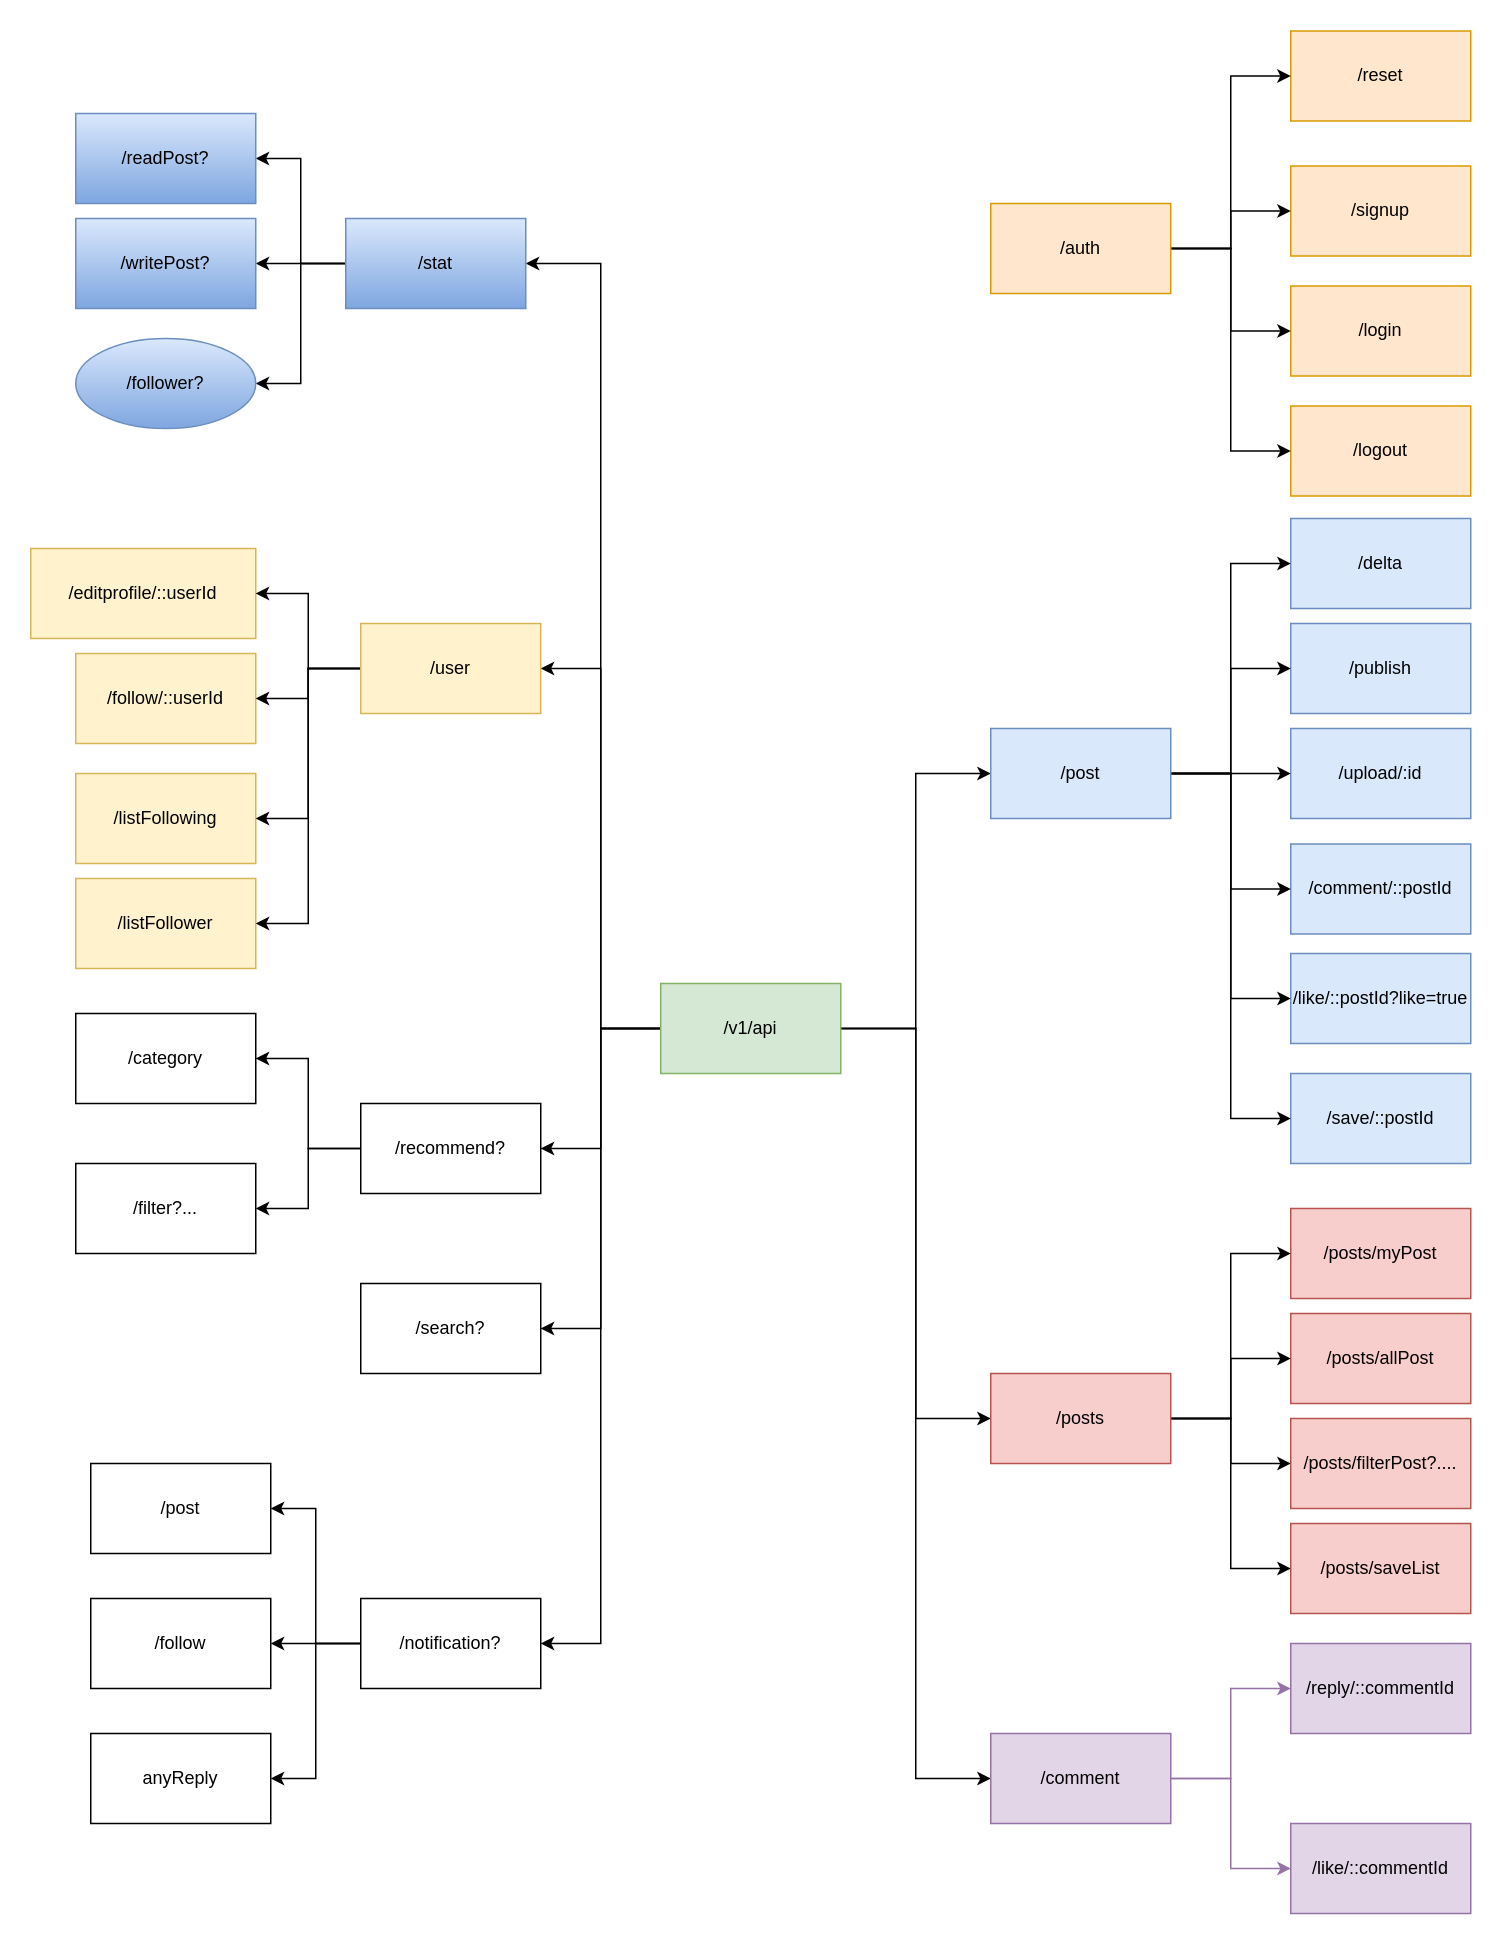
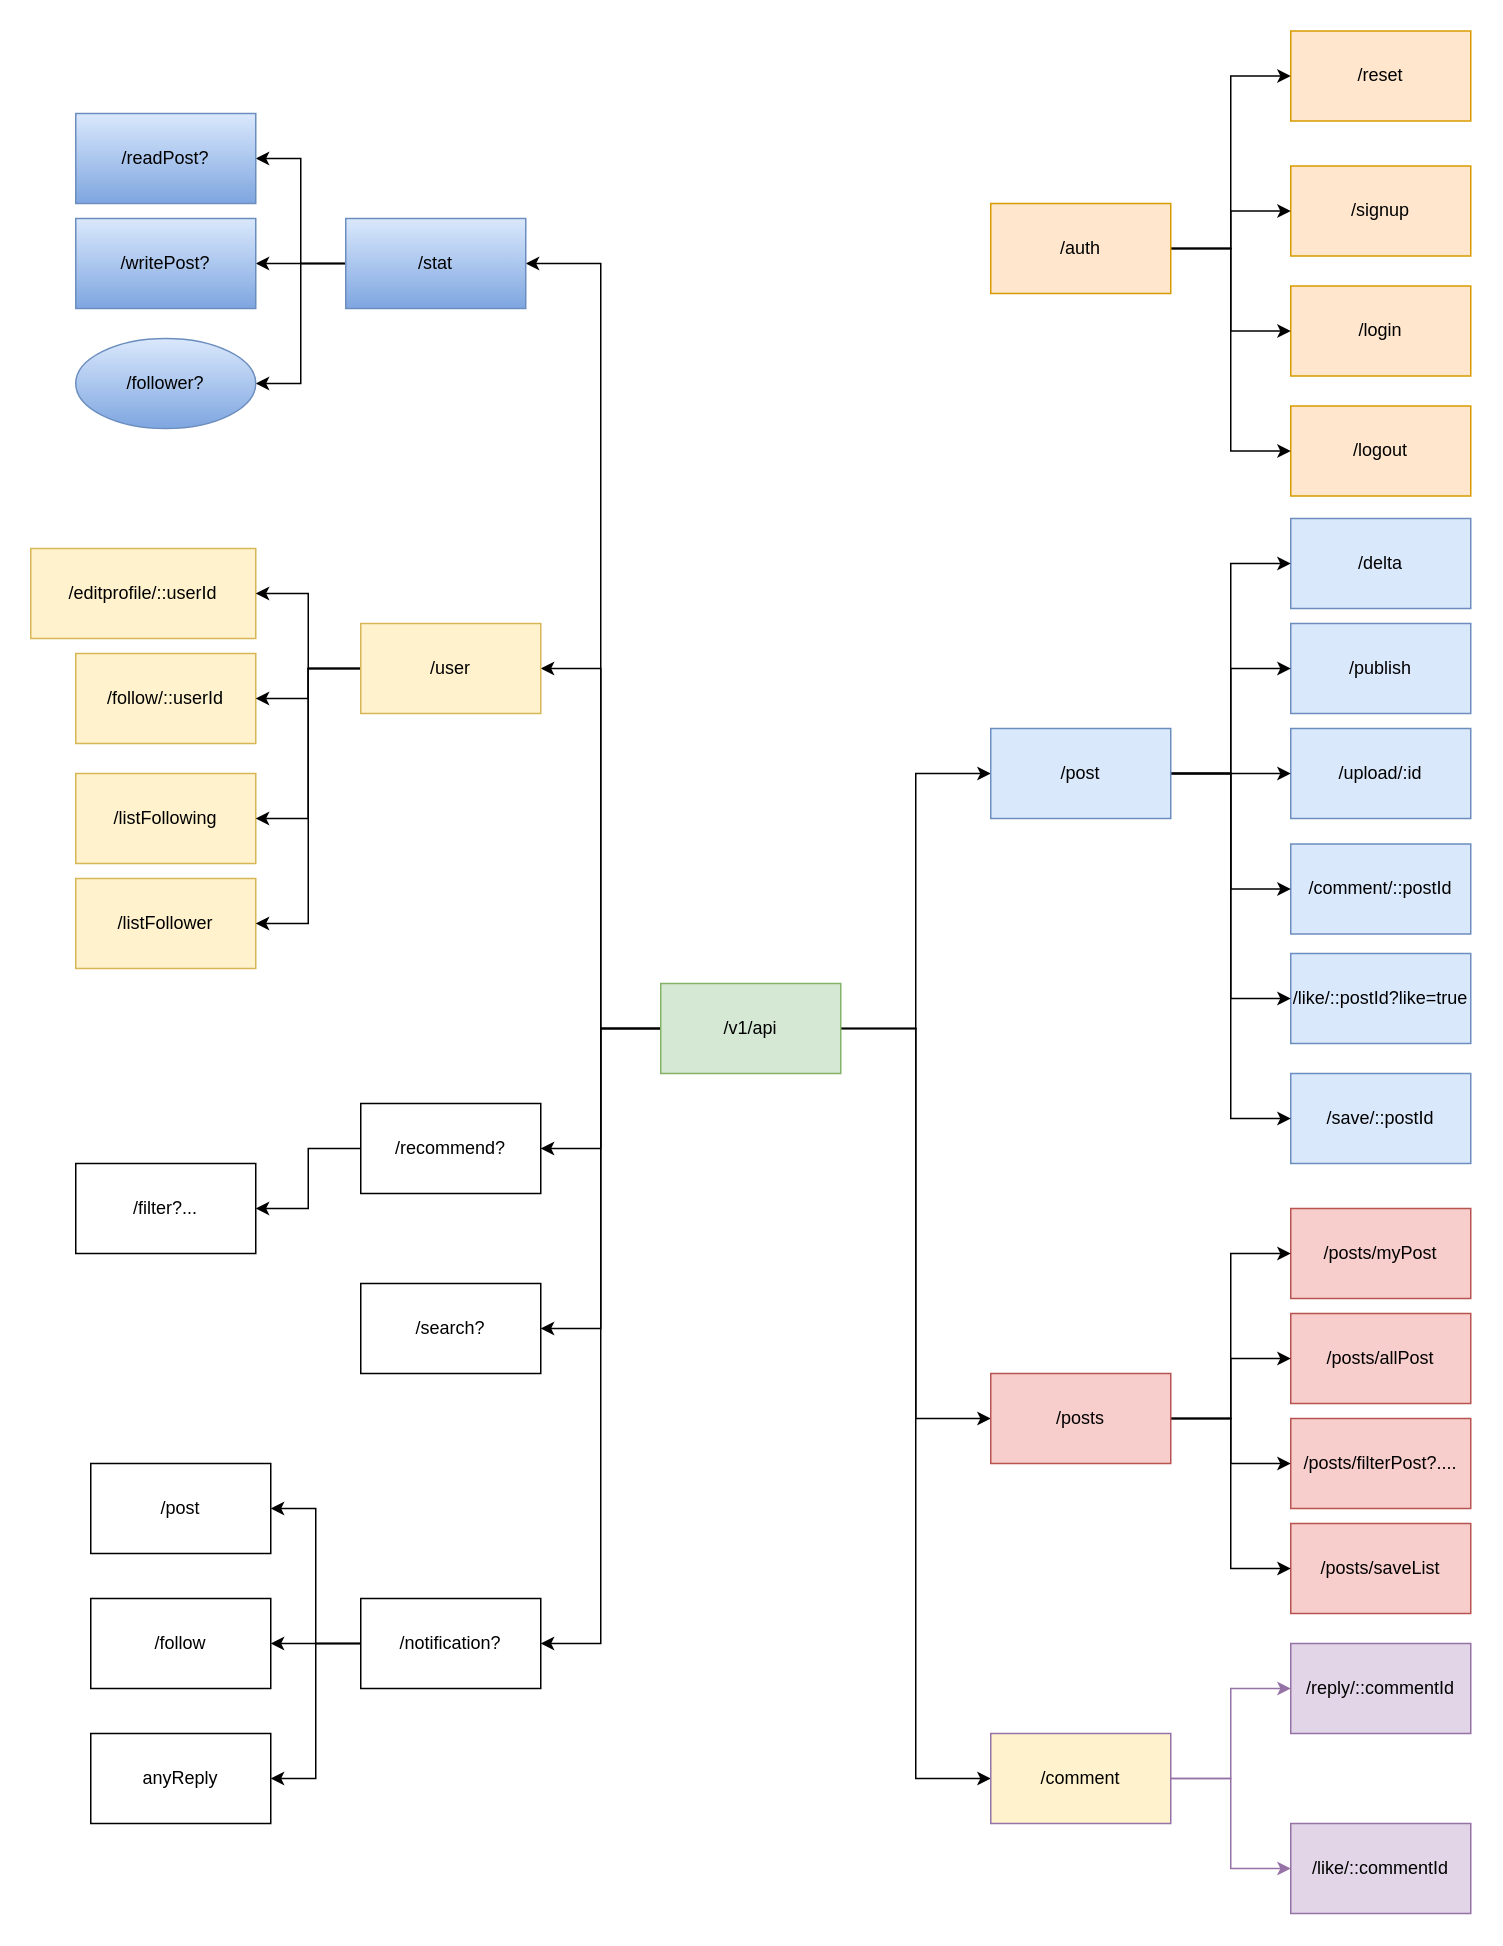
(166, 1058) -> none
(308, 1081) -> none
(1081, 1778) -> (1081, 1778)
